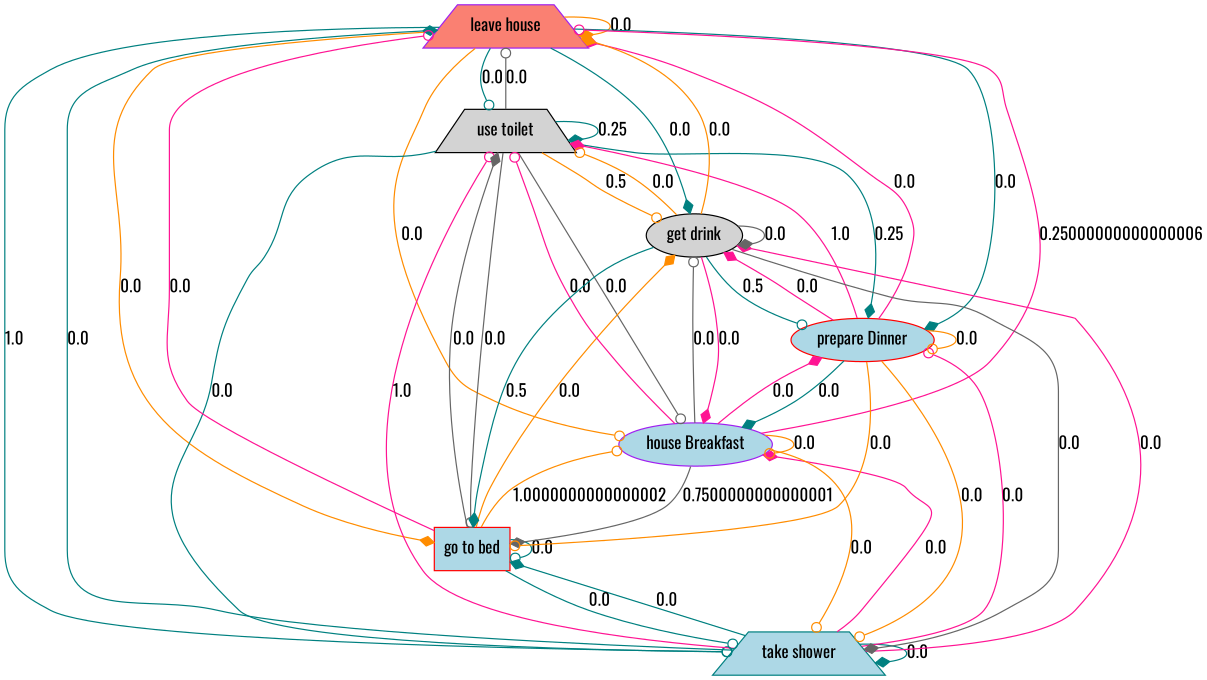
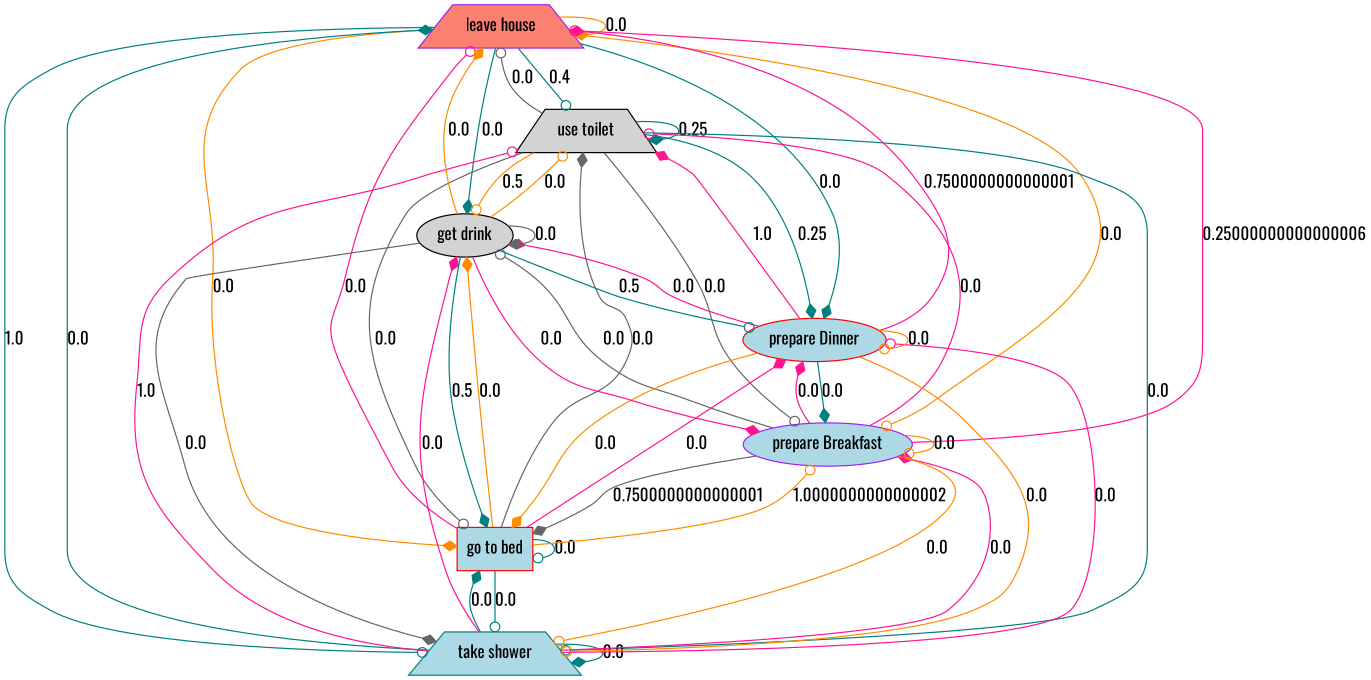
(493, 79) -> (560, 79)
(905, 183) -> (1000, 183)
(696, 445) -> (828, 445)
none -> (650, 448)
(756, 526) -> (619, 407)
